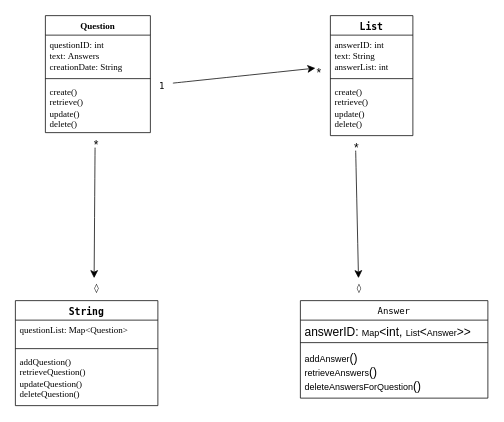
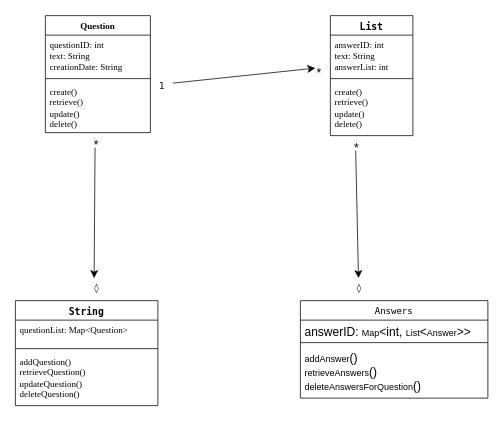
(97, 56) -> (97, 56)
(394, 311) -> (394, 311)
